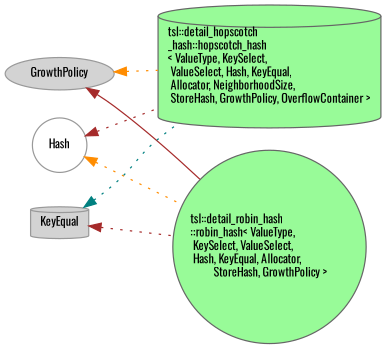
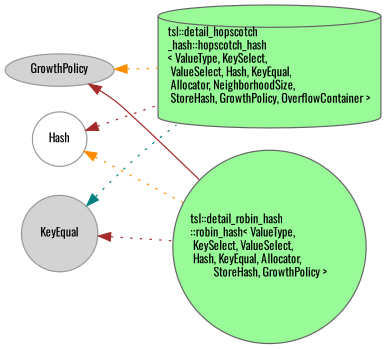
(60, 223) -> (60, 234)
